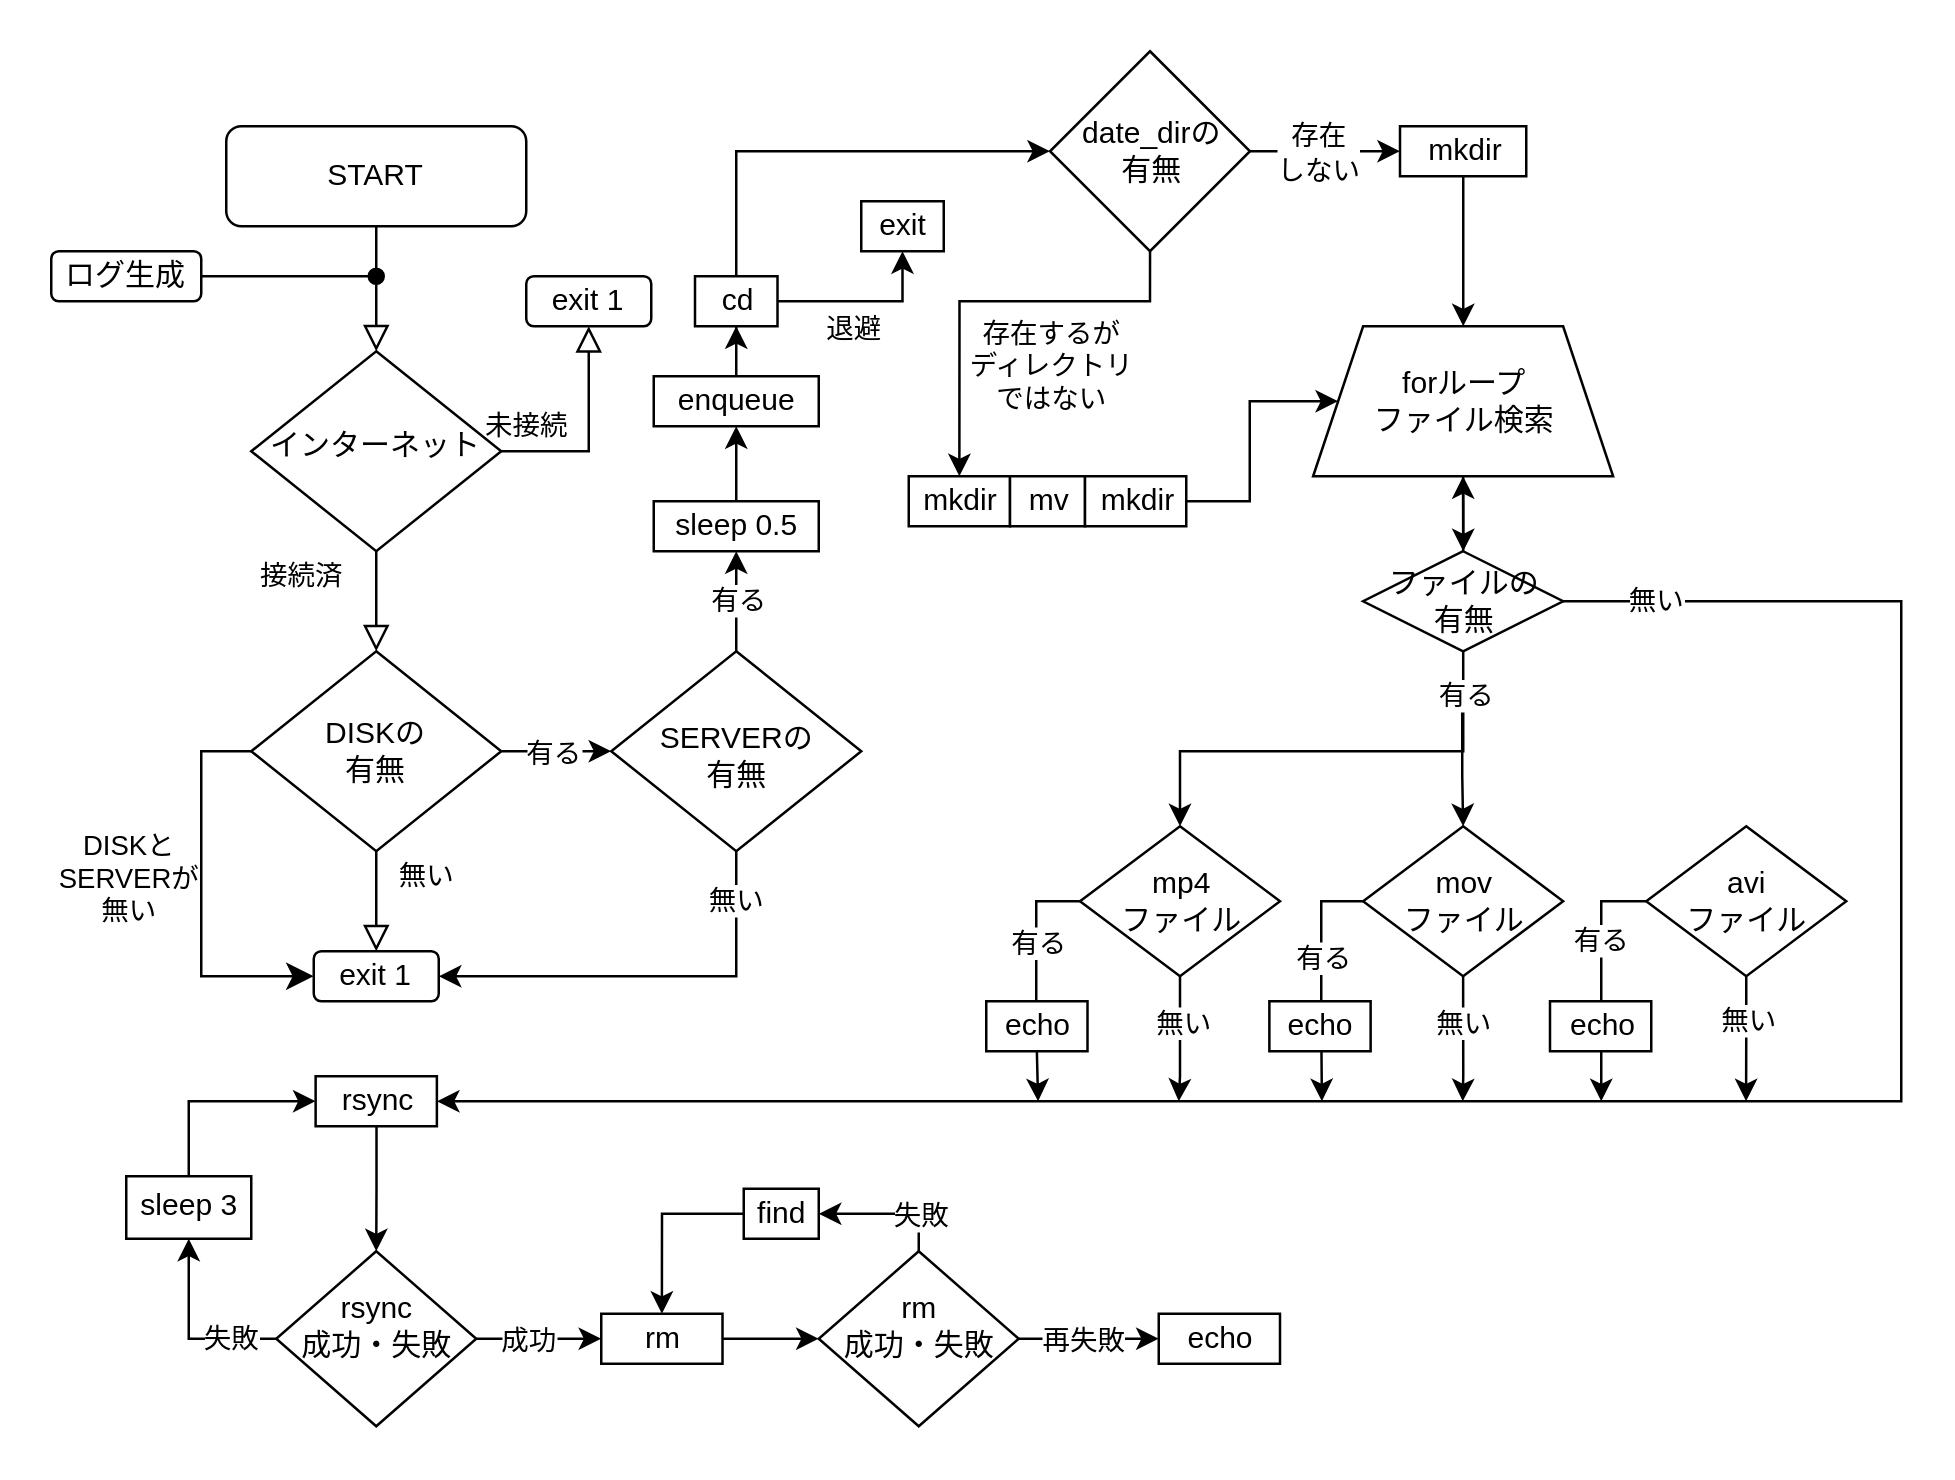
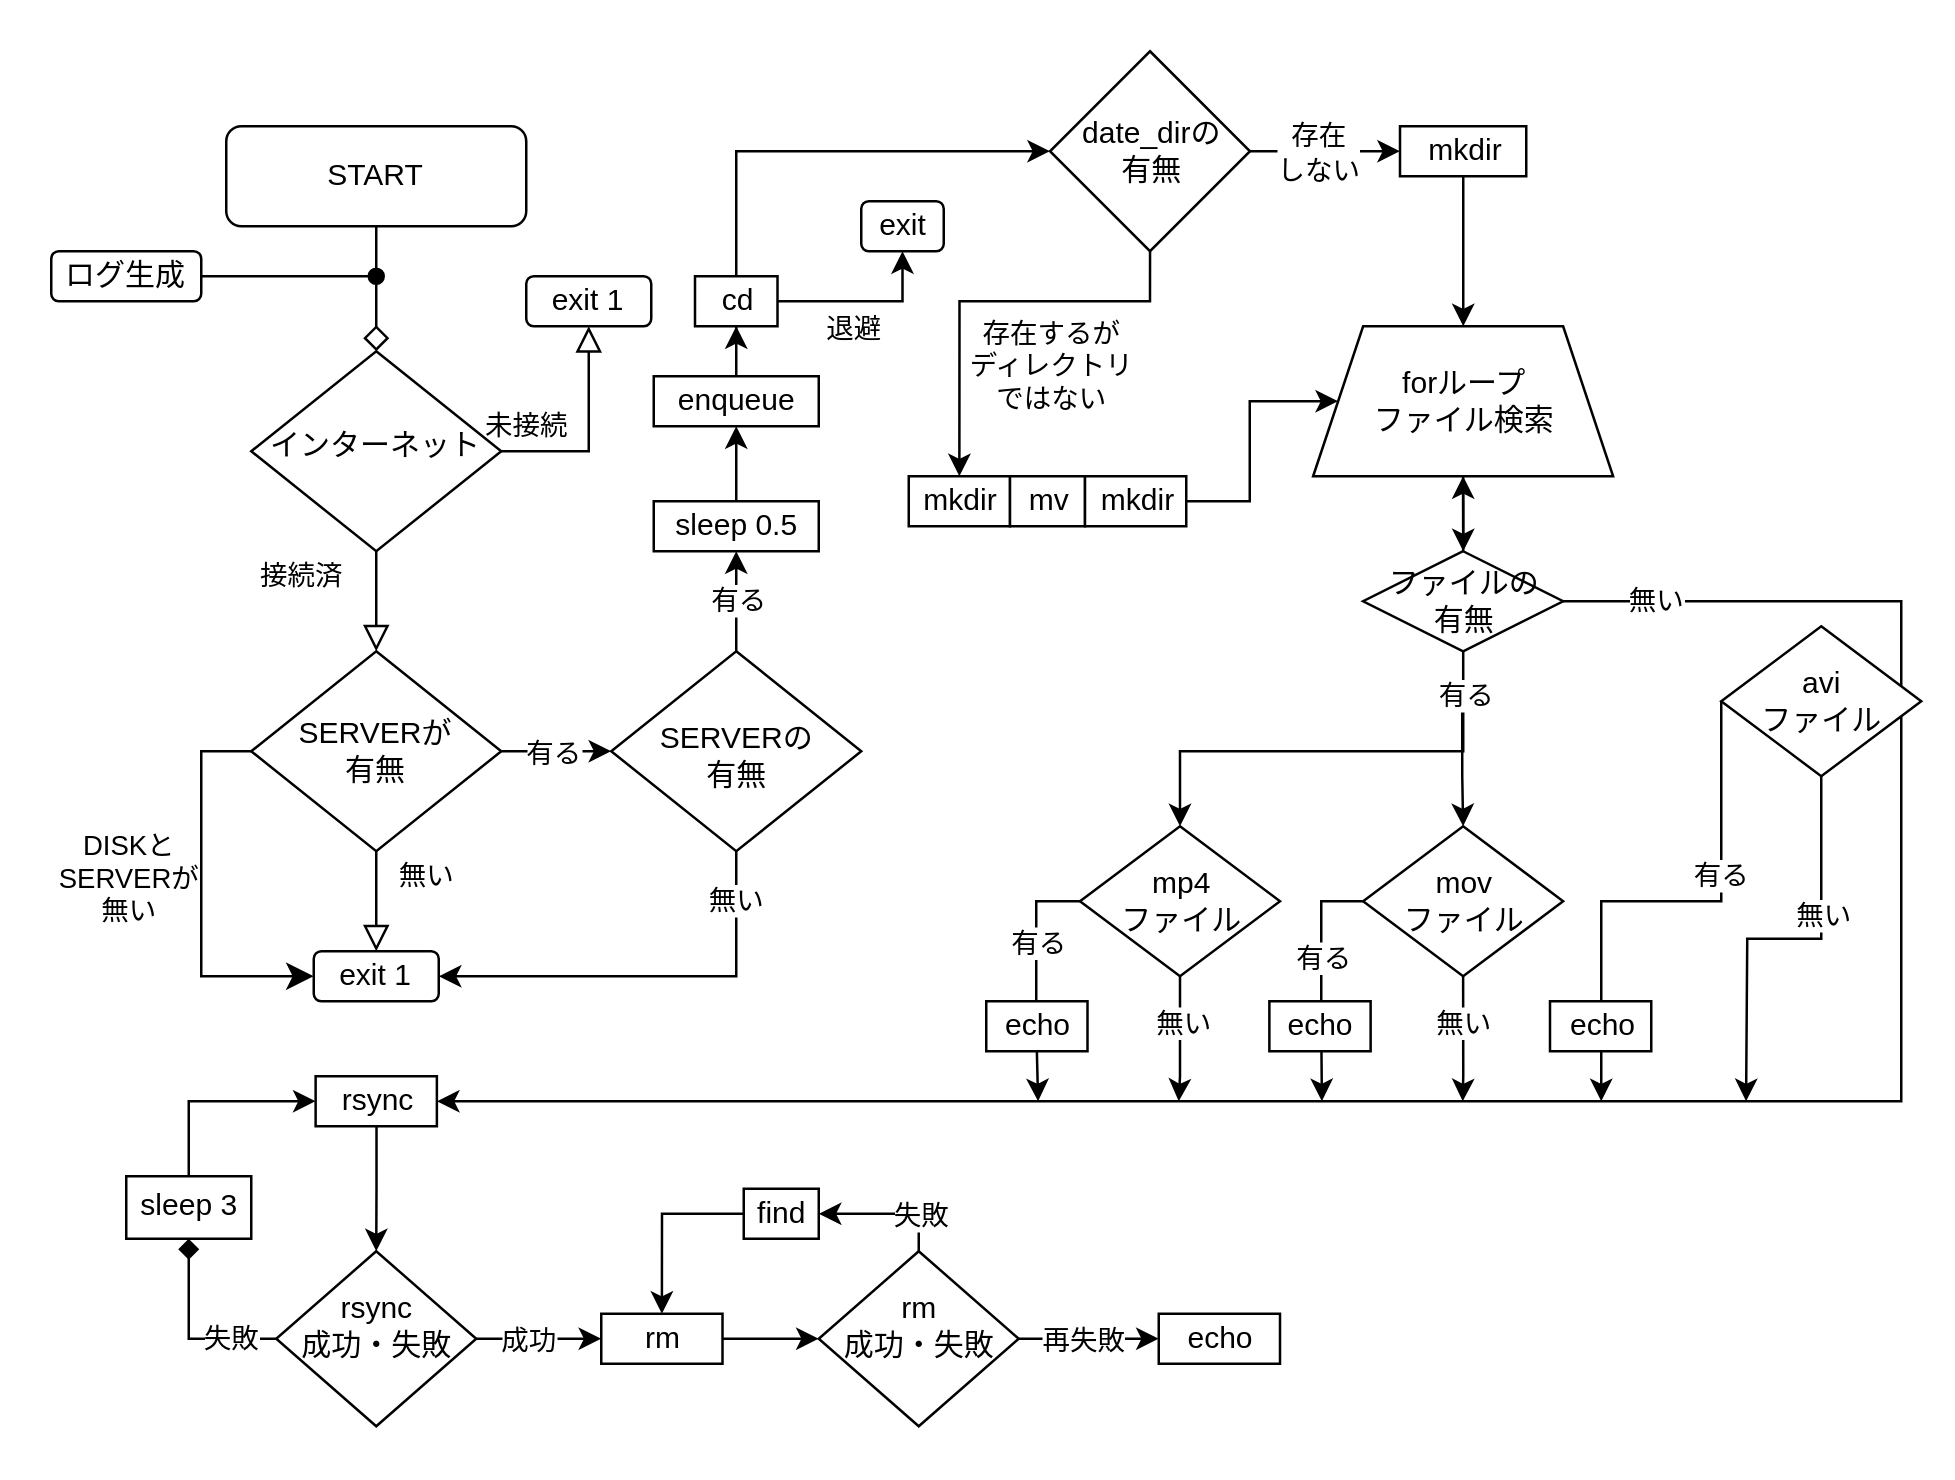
(903, 226) -> (903, 226)
(376, 324) -> (376, 325)
(376, 751) -> (376, 751)
(1746, 901) -> (1821, 701)
(189, 1257) -> (189, 1259)
